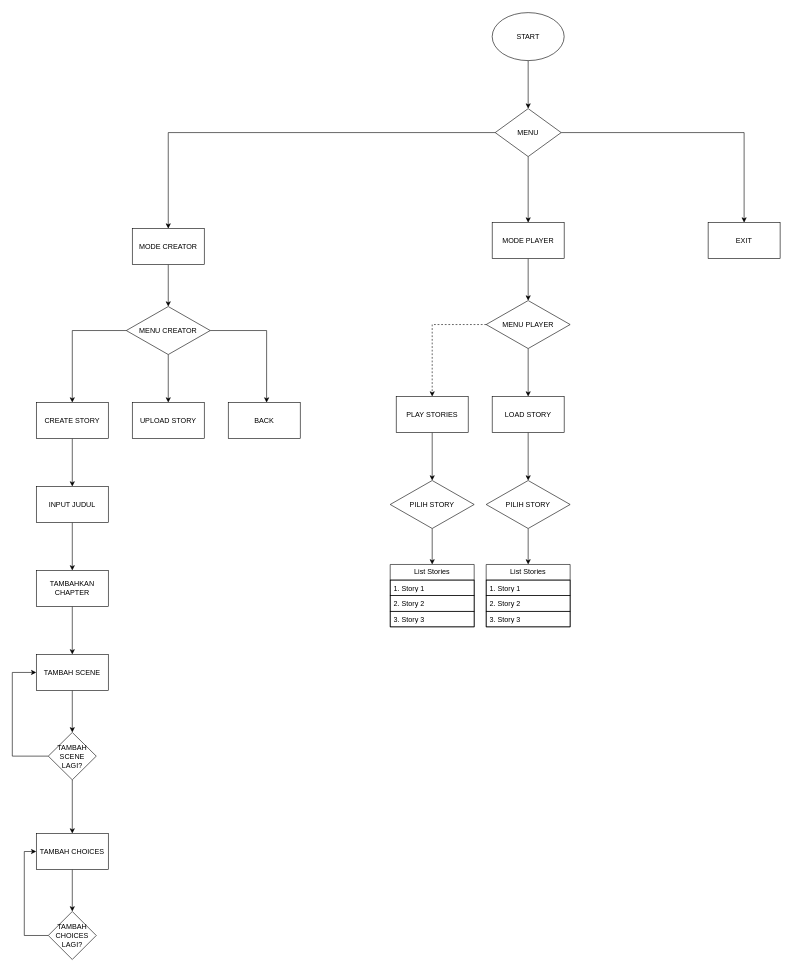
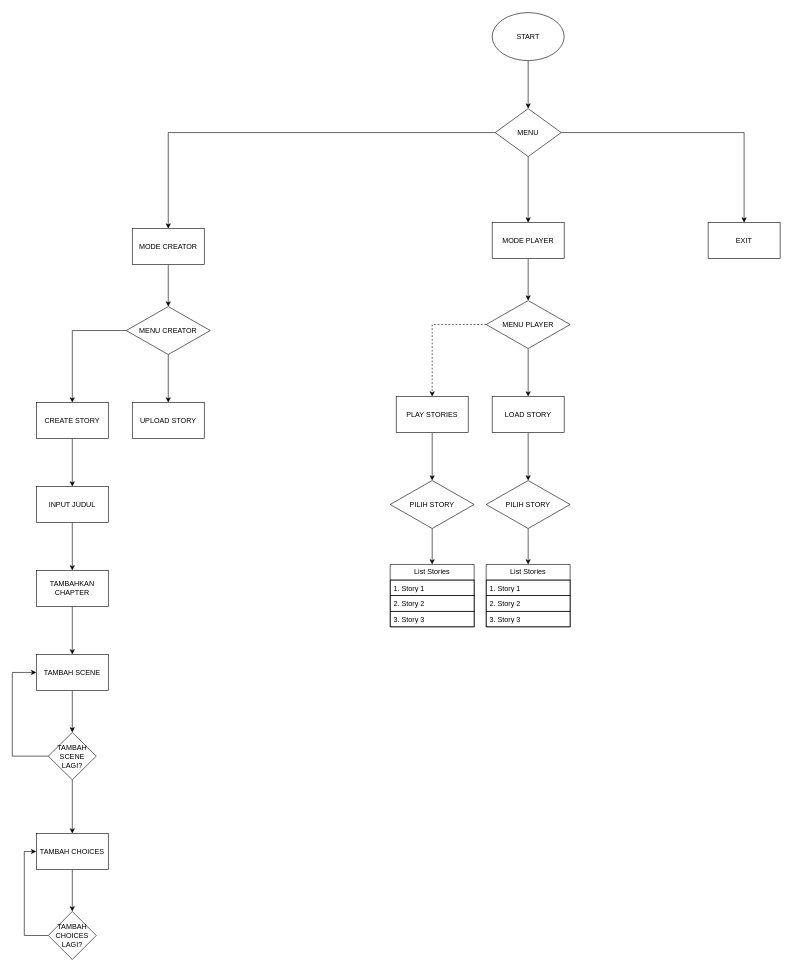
(267, 336) -> none
(264, 420) -> none
